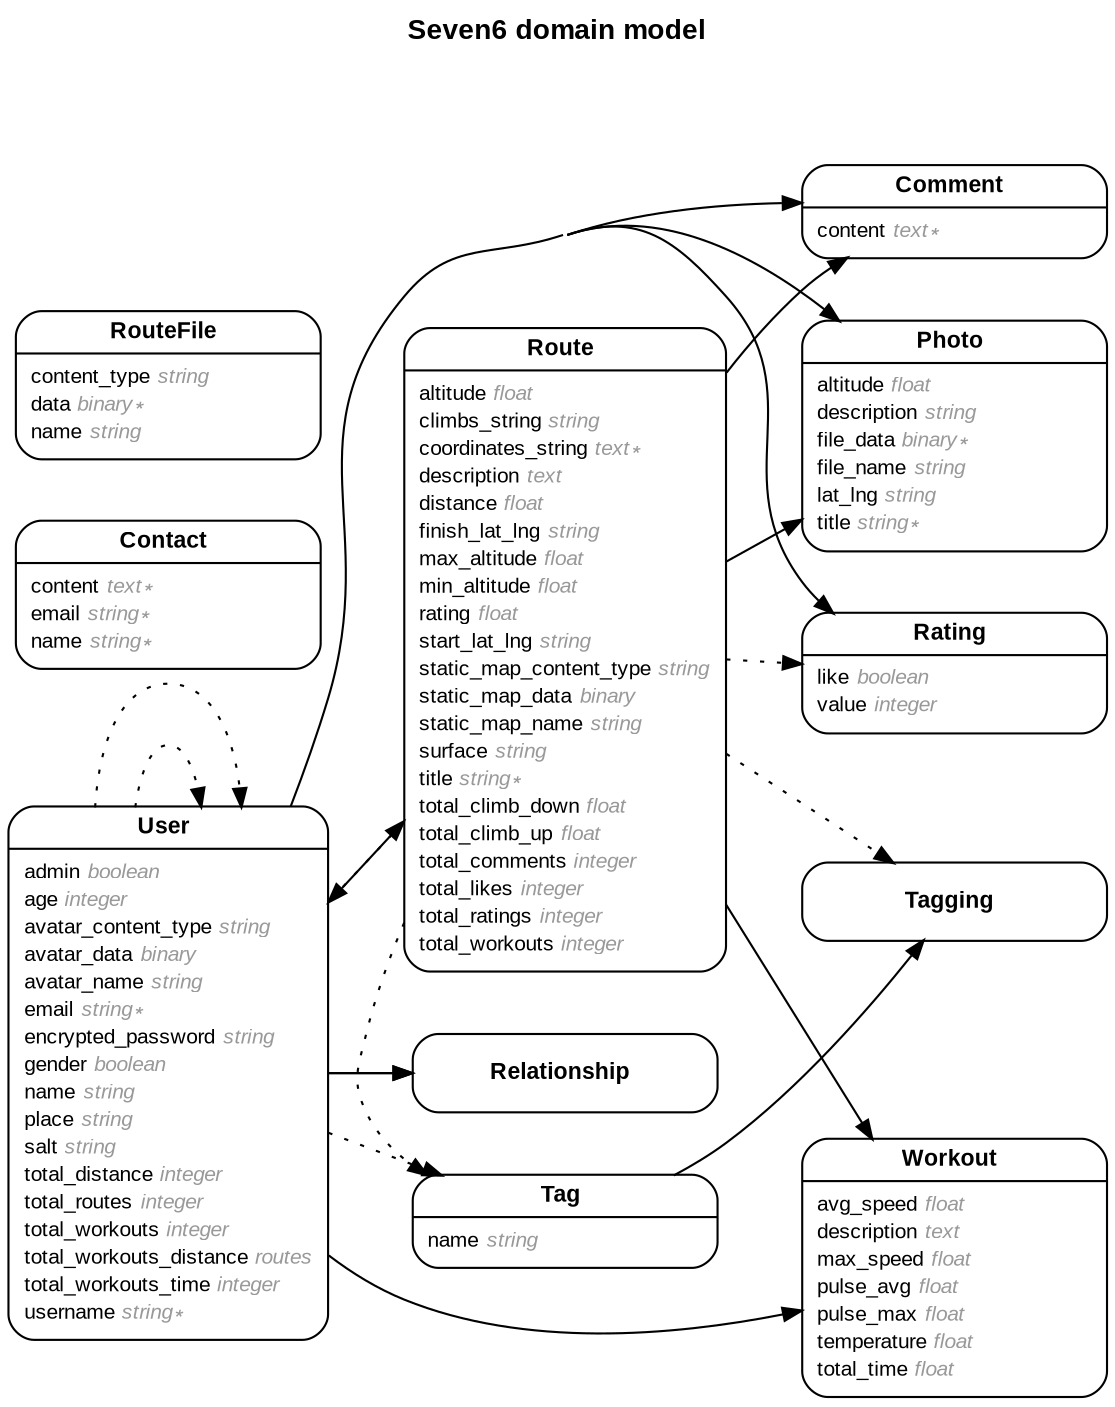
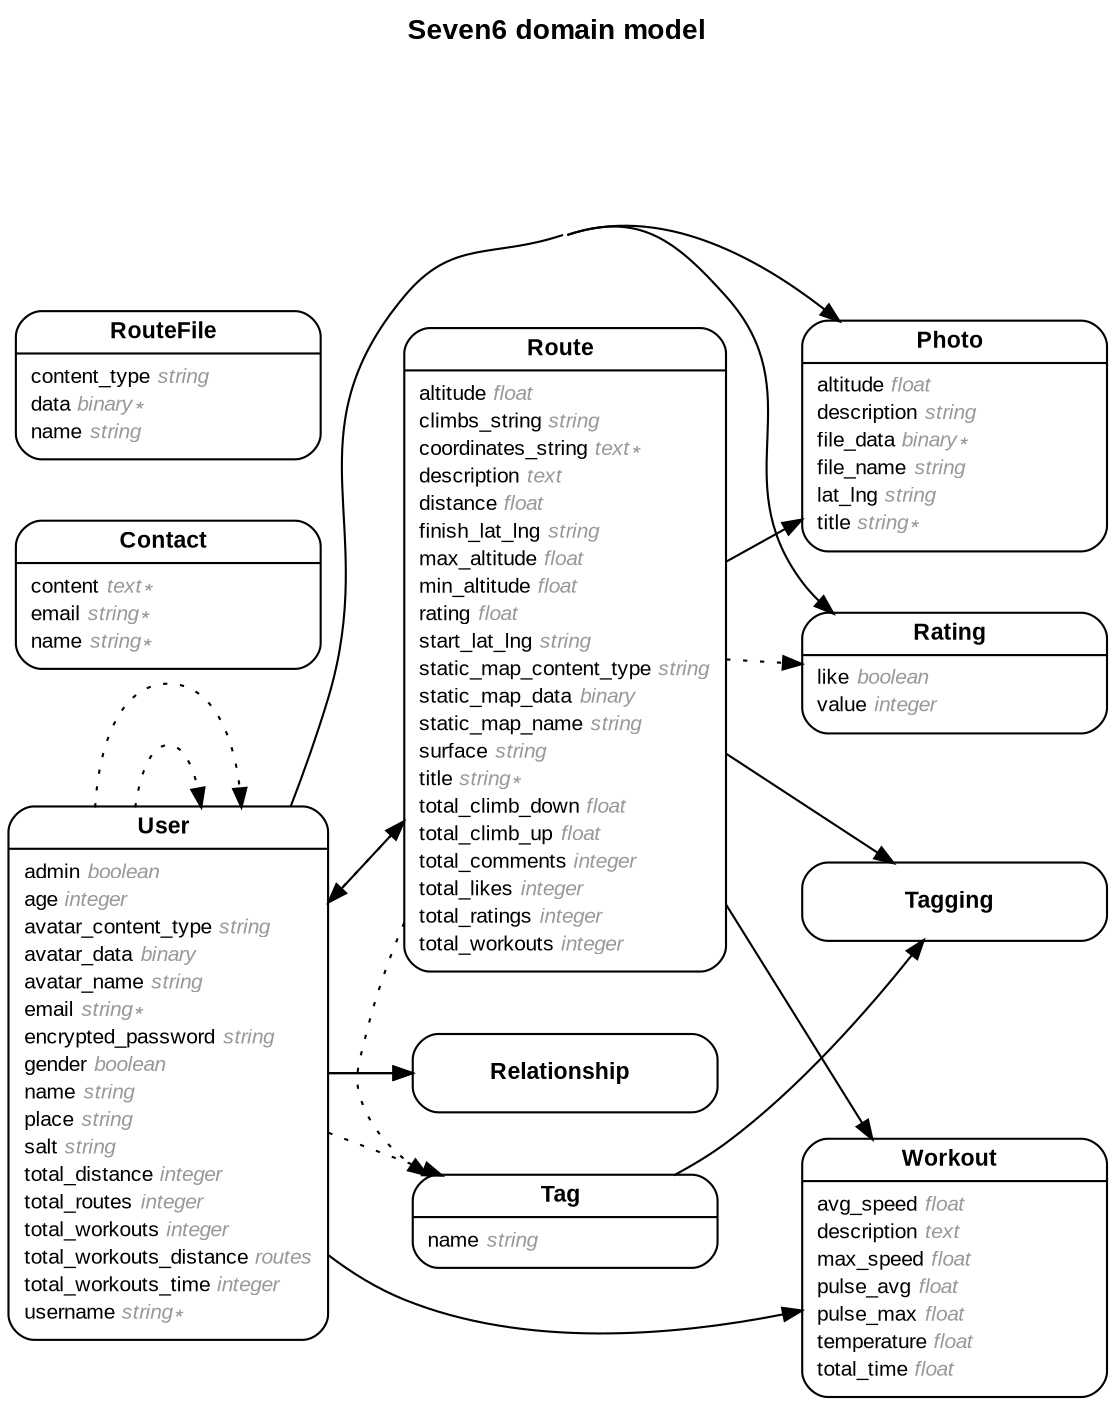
(955, 212) -> none
(802, 803) -> (802, 803)
